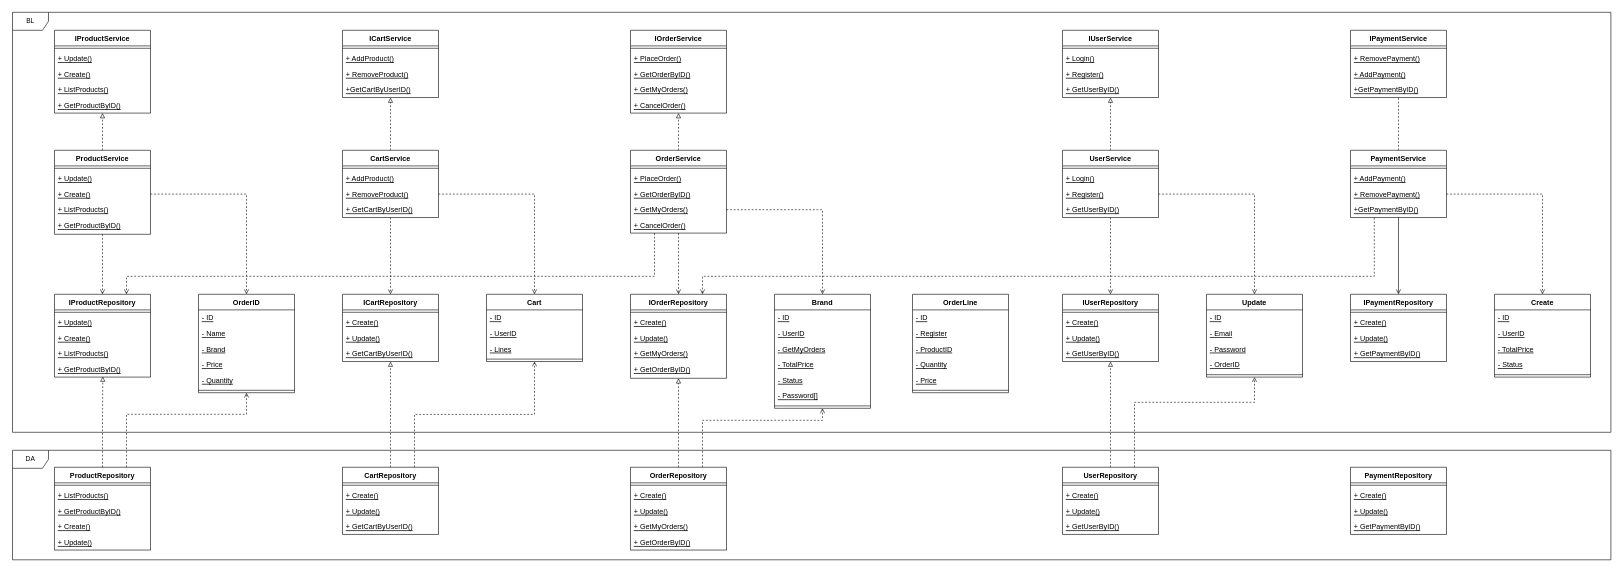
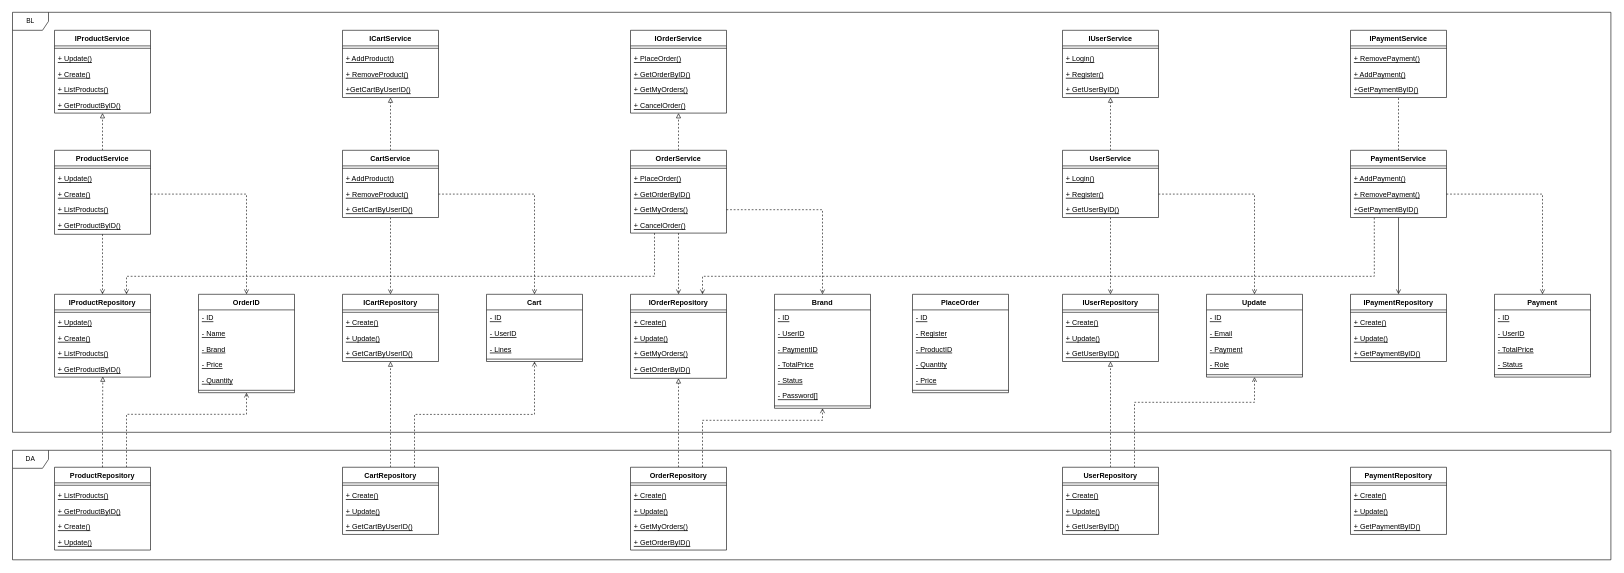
(960, 302) -> (960, 302)
(1542, 302) -> (1542, 302)
(803, 349) -> (799, 349)
(1229, 349) -> (1227, 349)
(1227, 365) -> (1220, 365)
